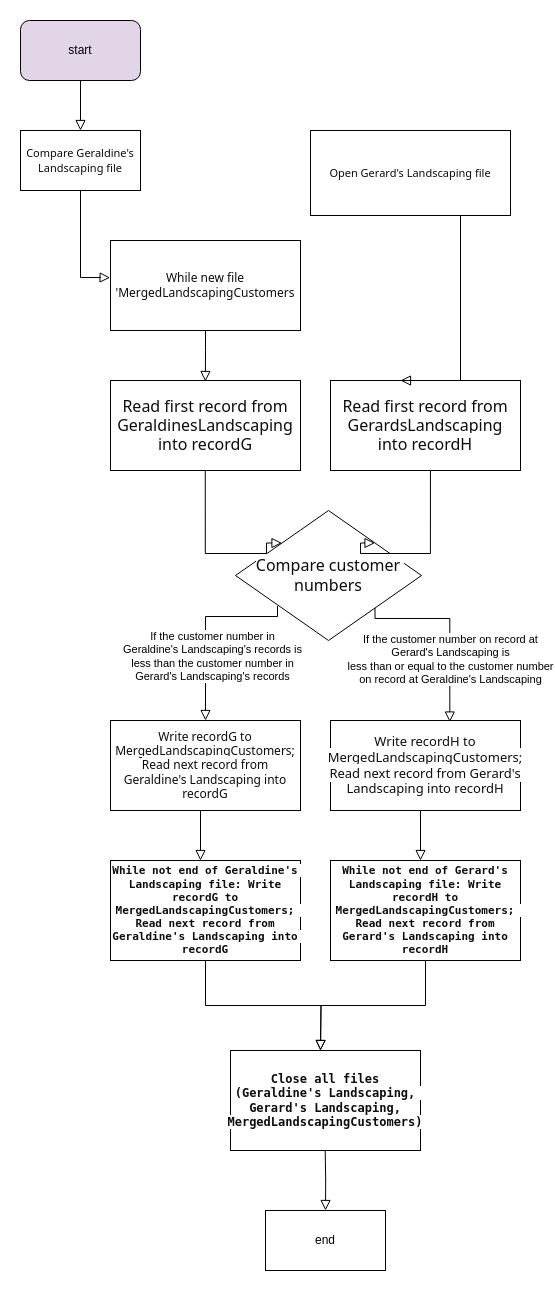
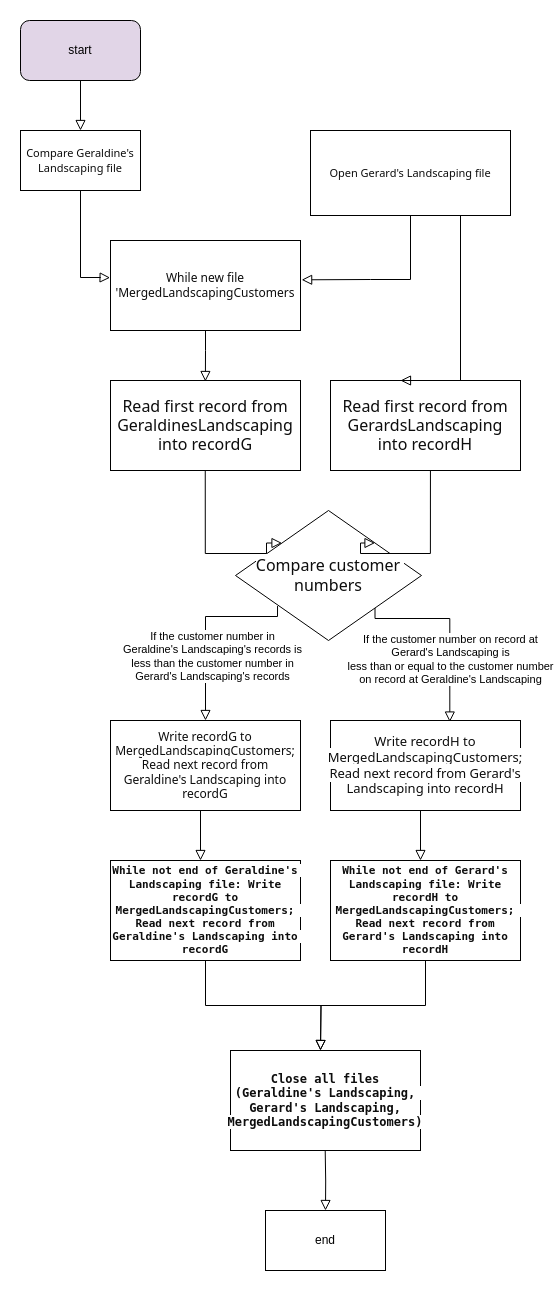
none -> (394, 280)
